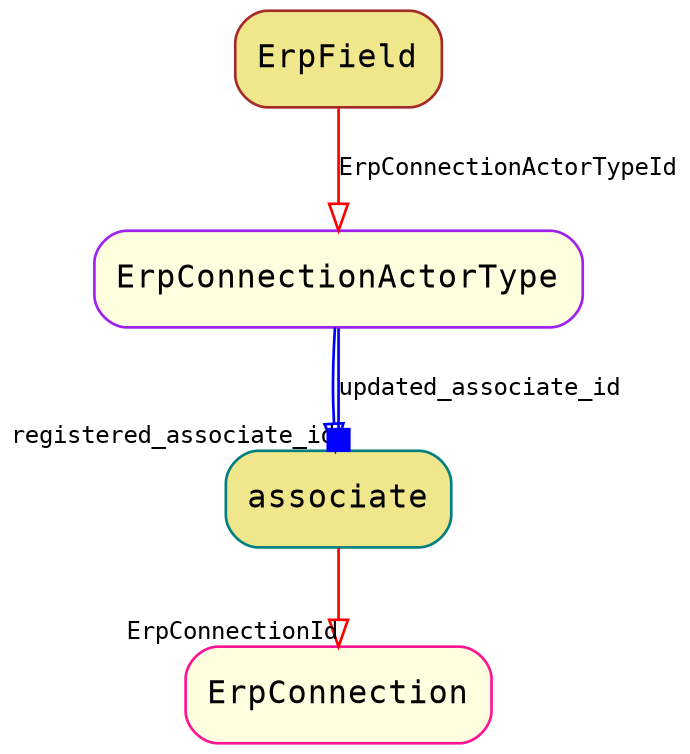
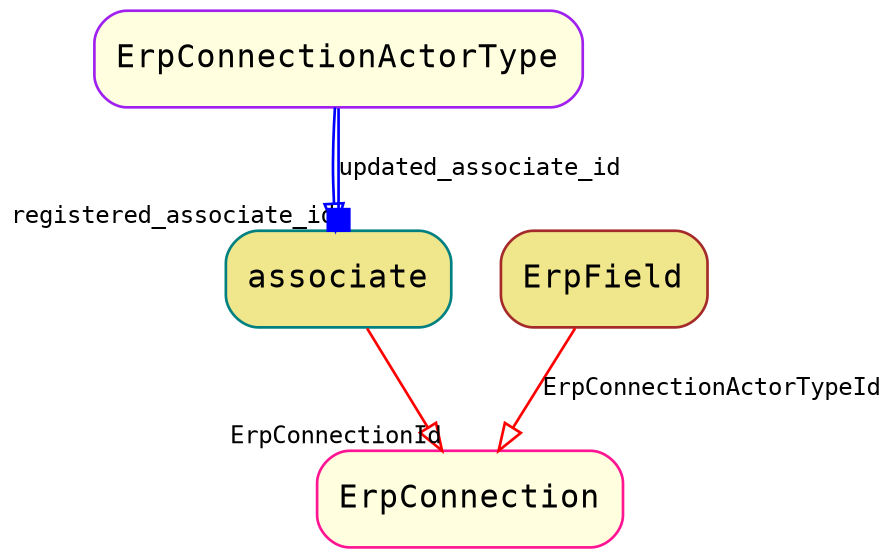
(339, 156) -> (544, 378)
